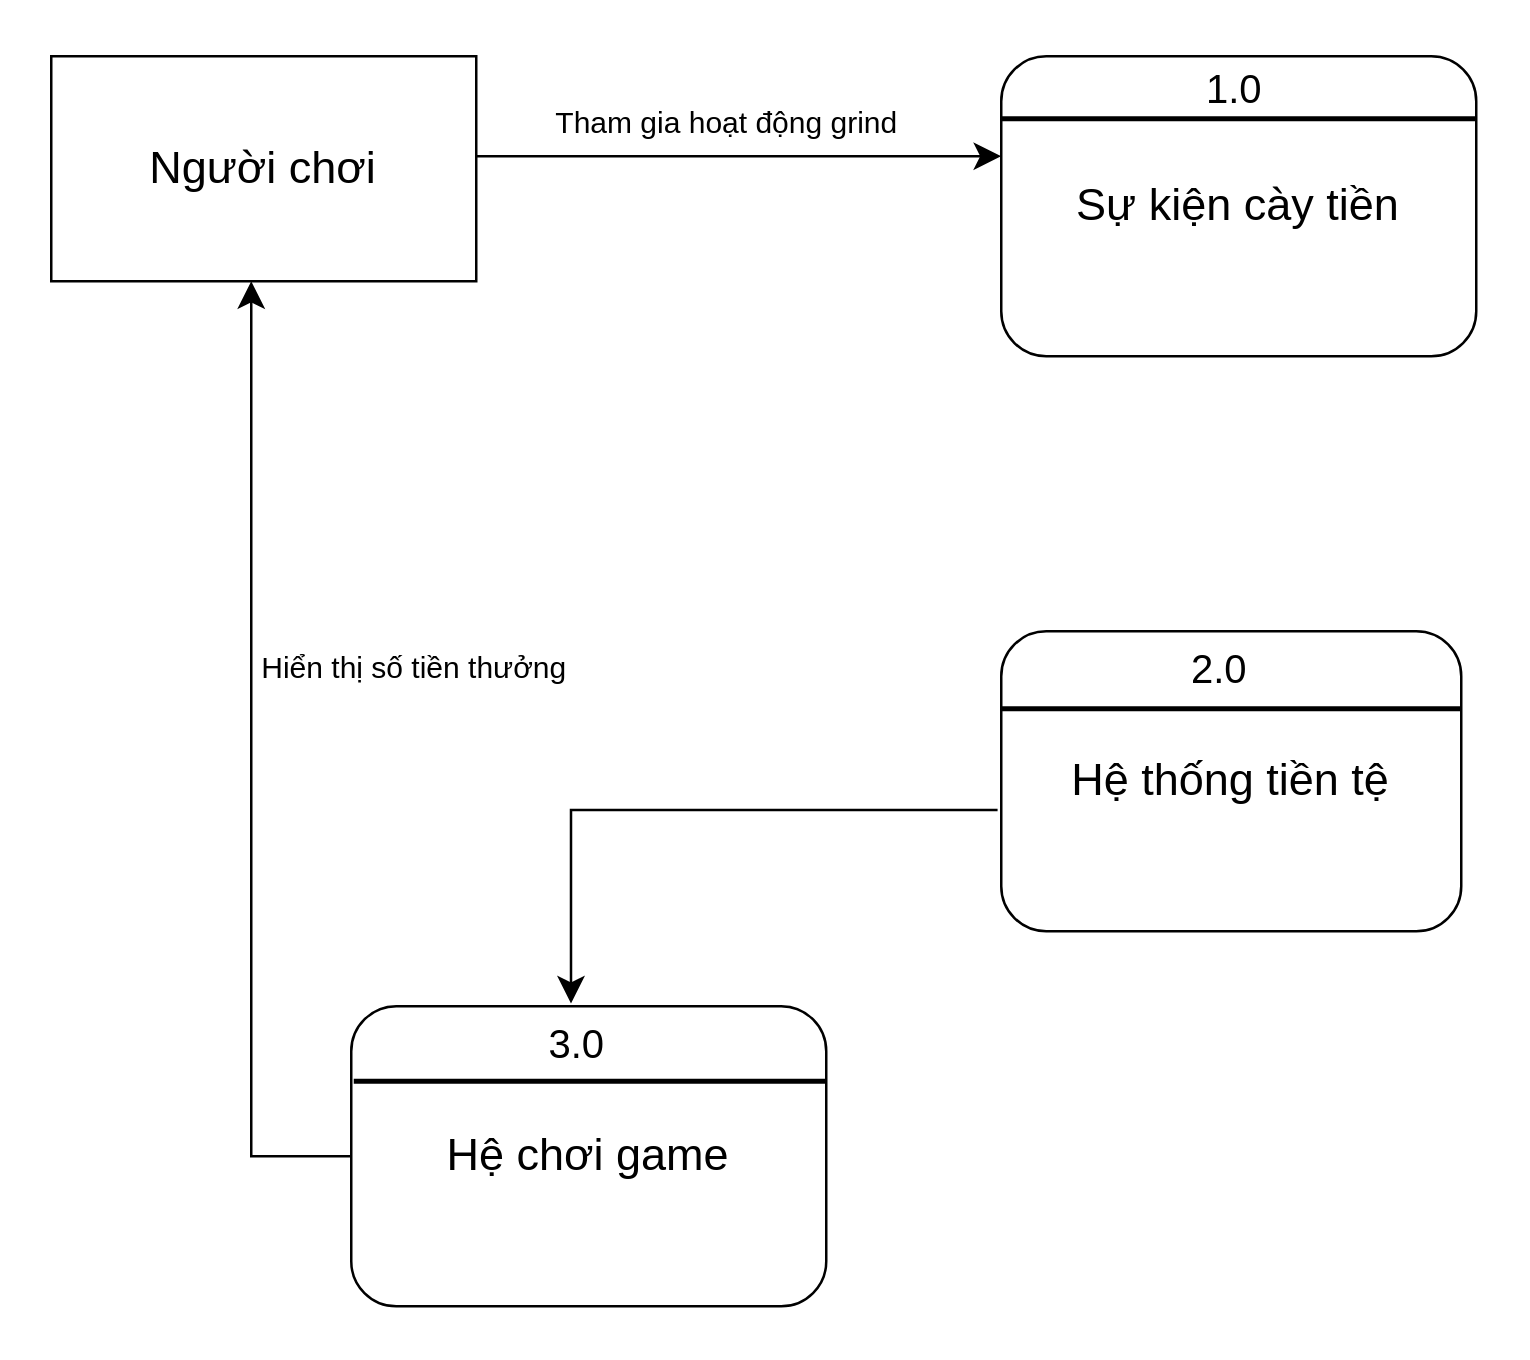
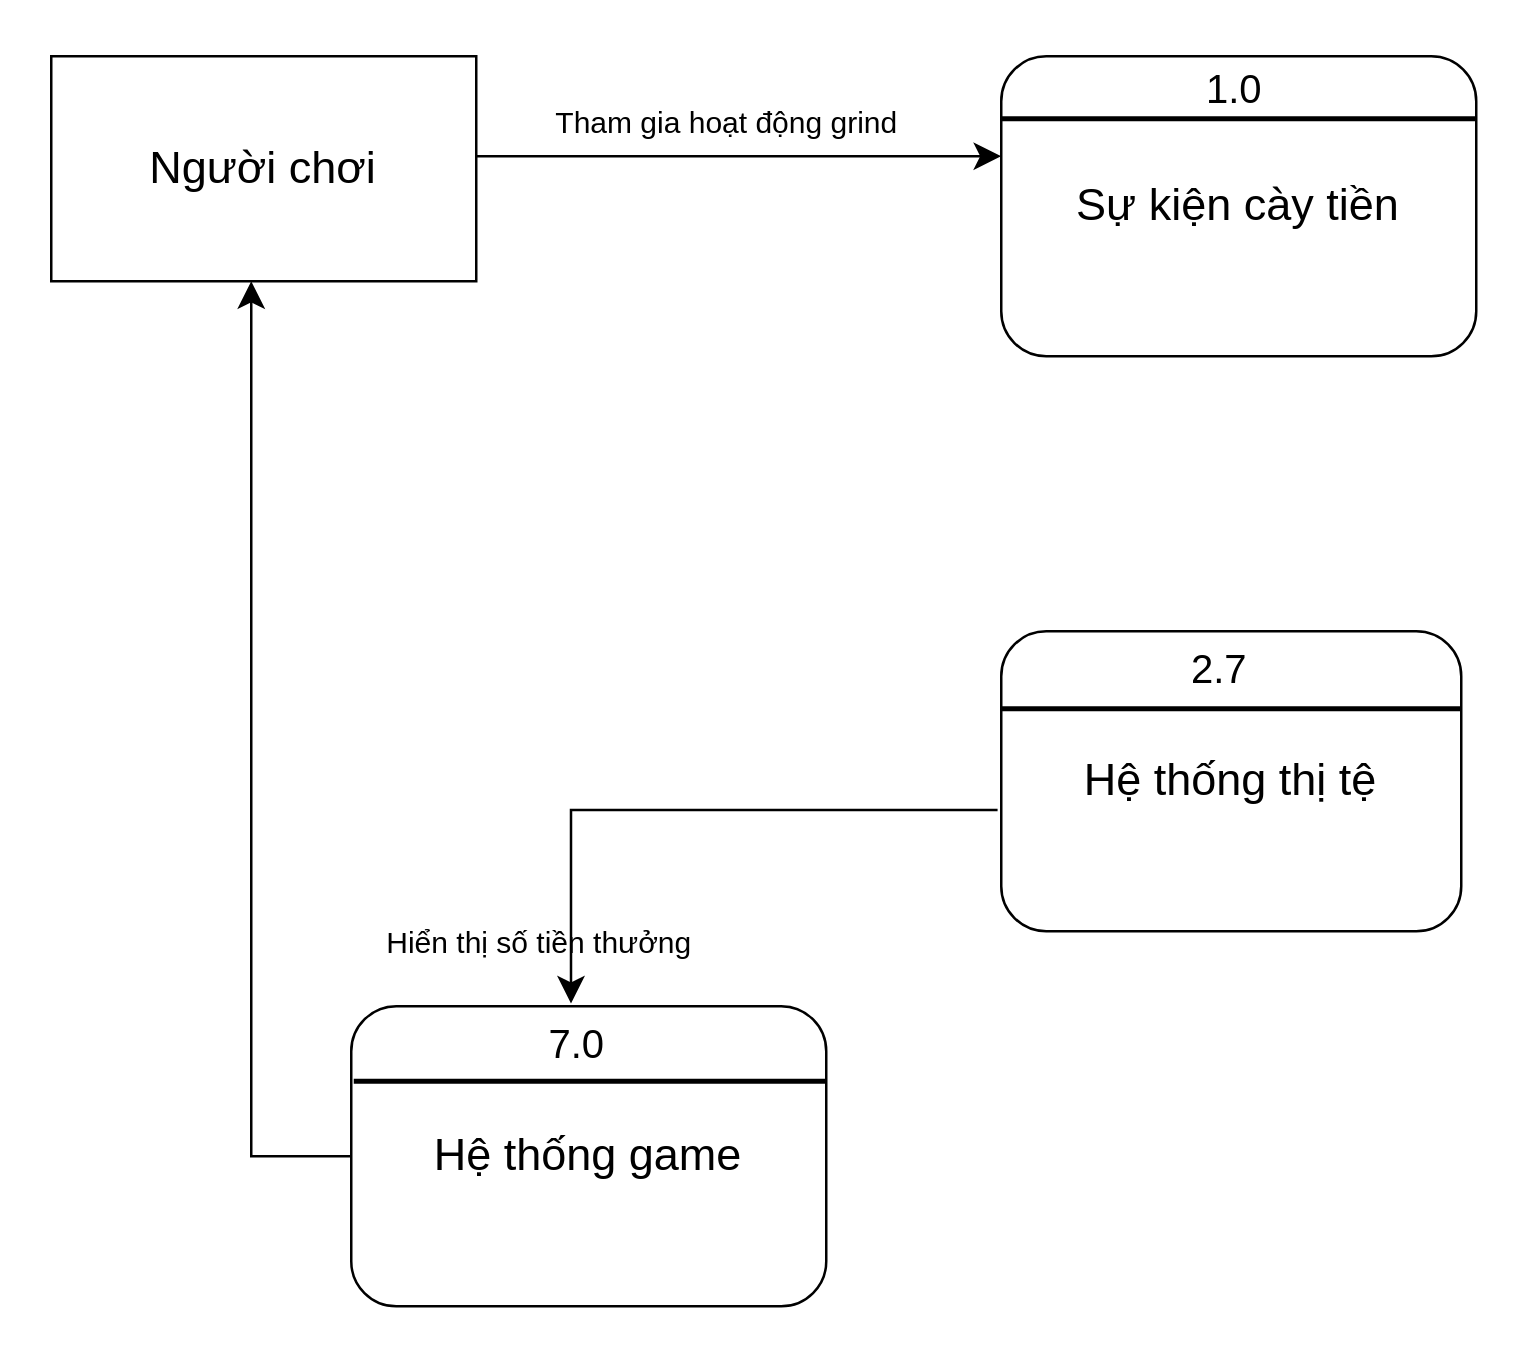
(414, 669) -> (539, 944)
(1220, 669) -> (1220, 669)
(1231, 781) -> (1231, 781)
(578, 1044) -> (578, 1044)
(589, 1156) -> (589, 1156)
